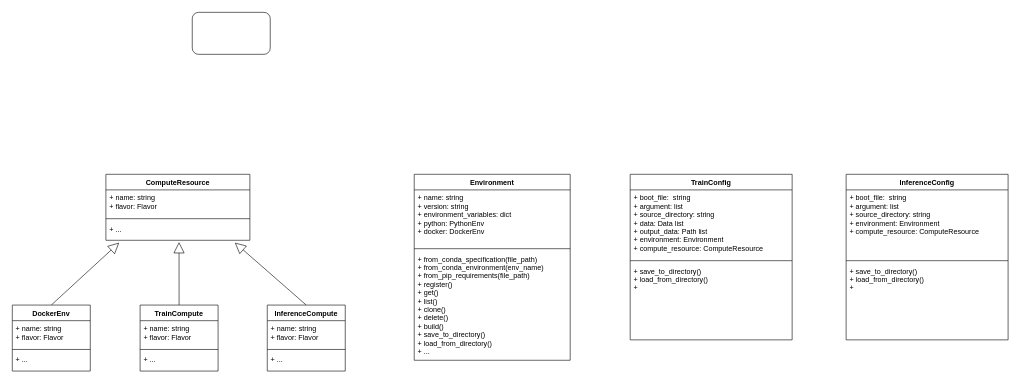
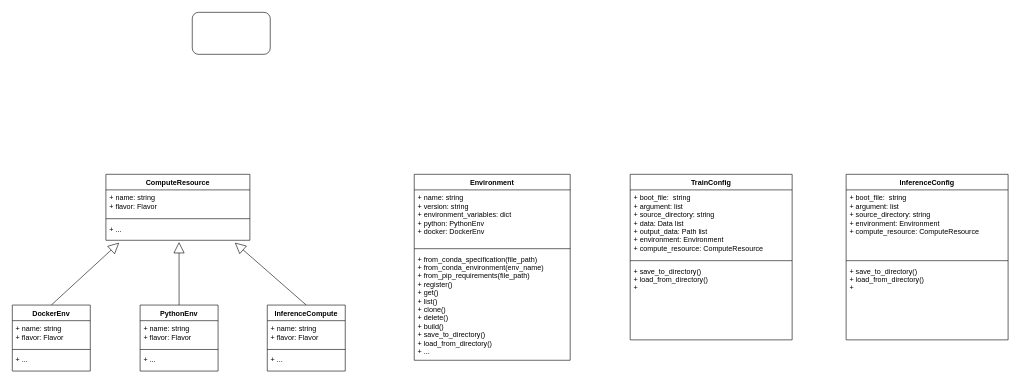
(179, 313) -> (179, 313)
